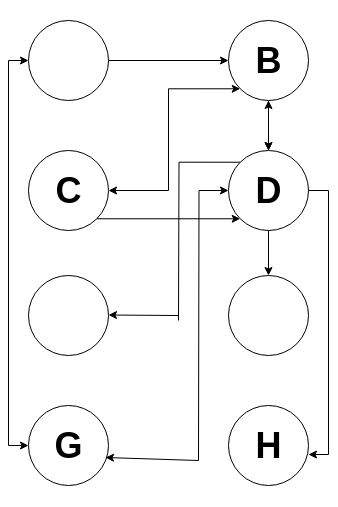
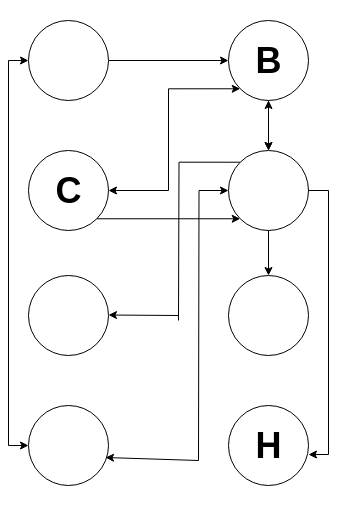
(269, 191) -> none
(69, 446) -> none
